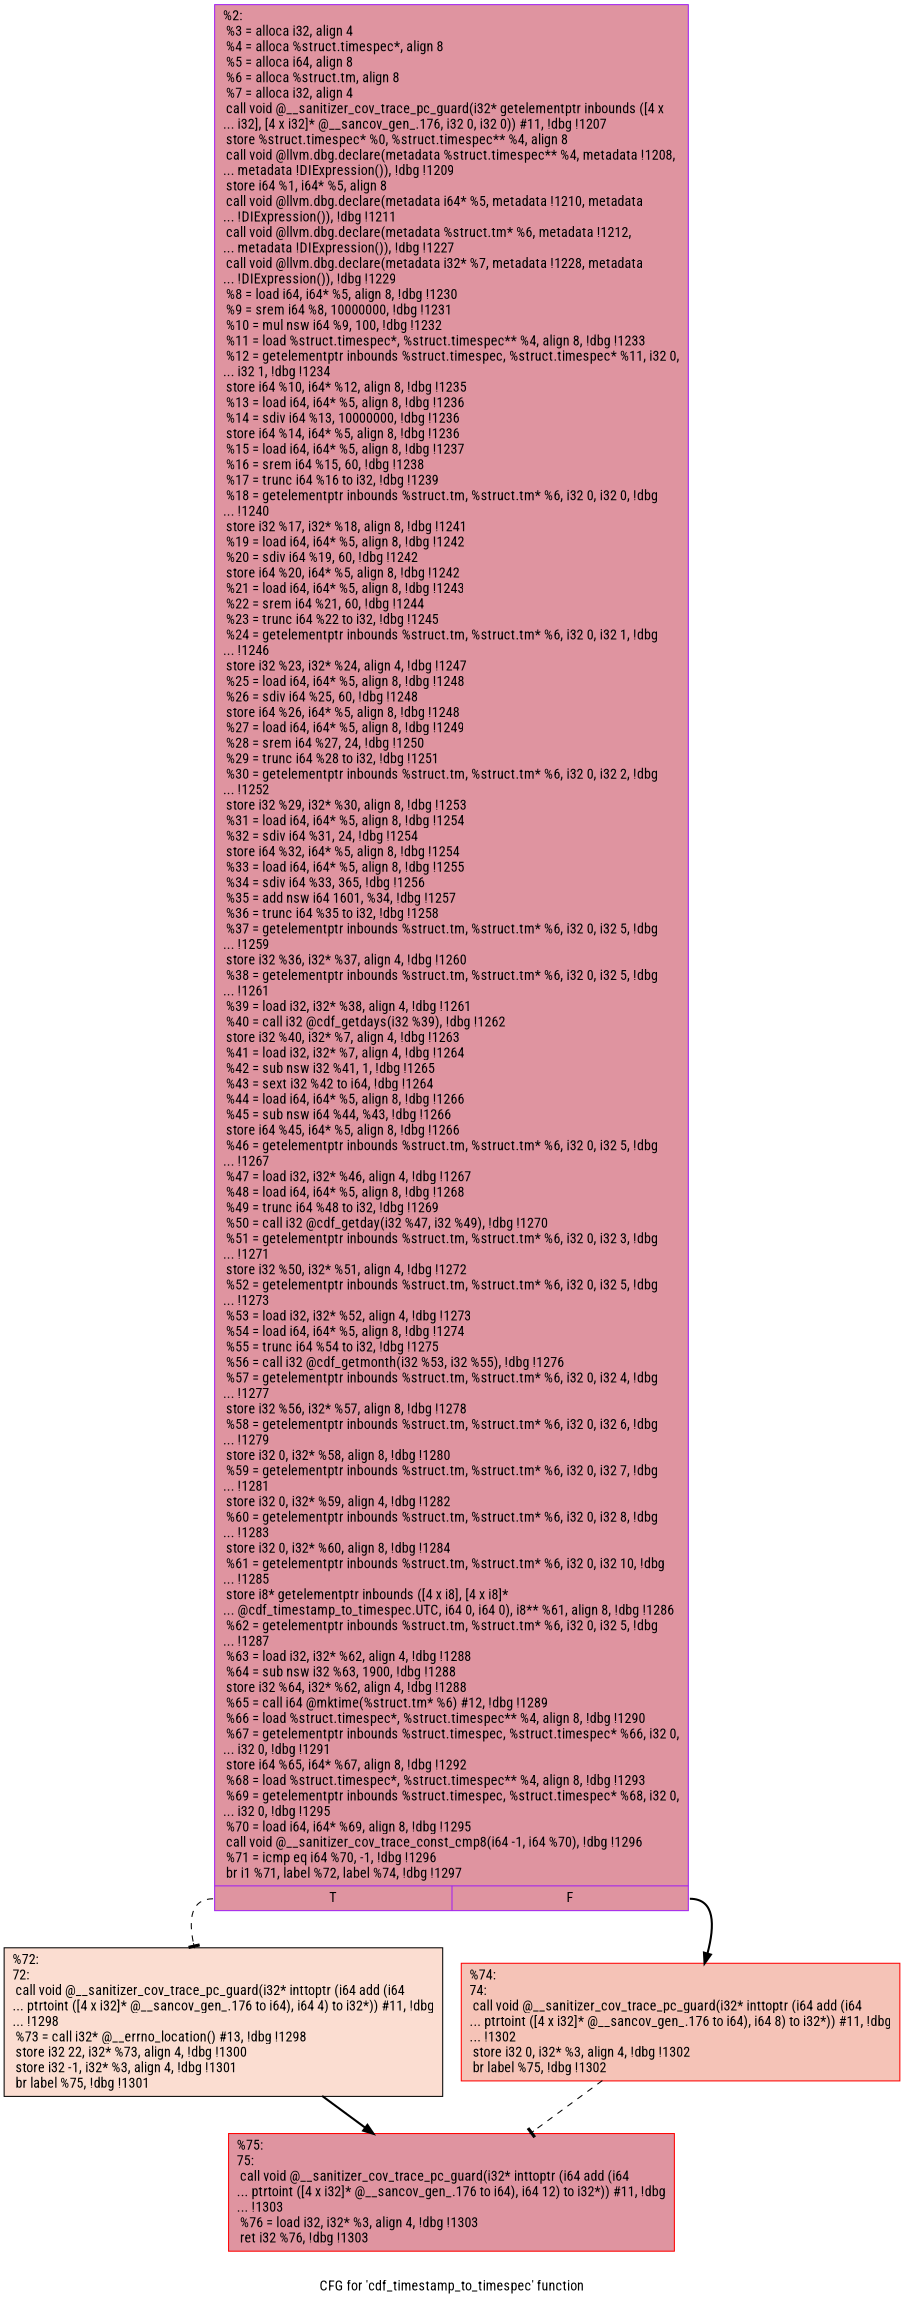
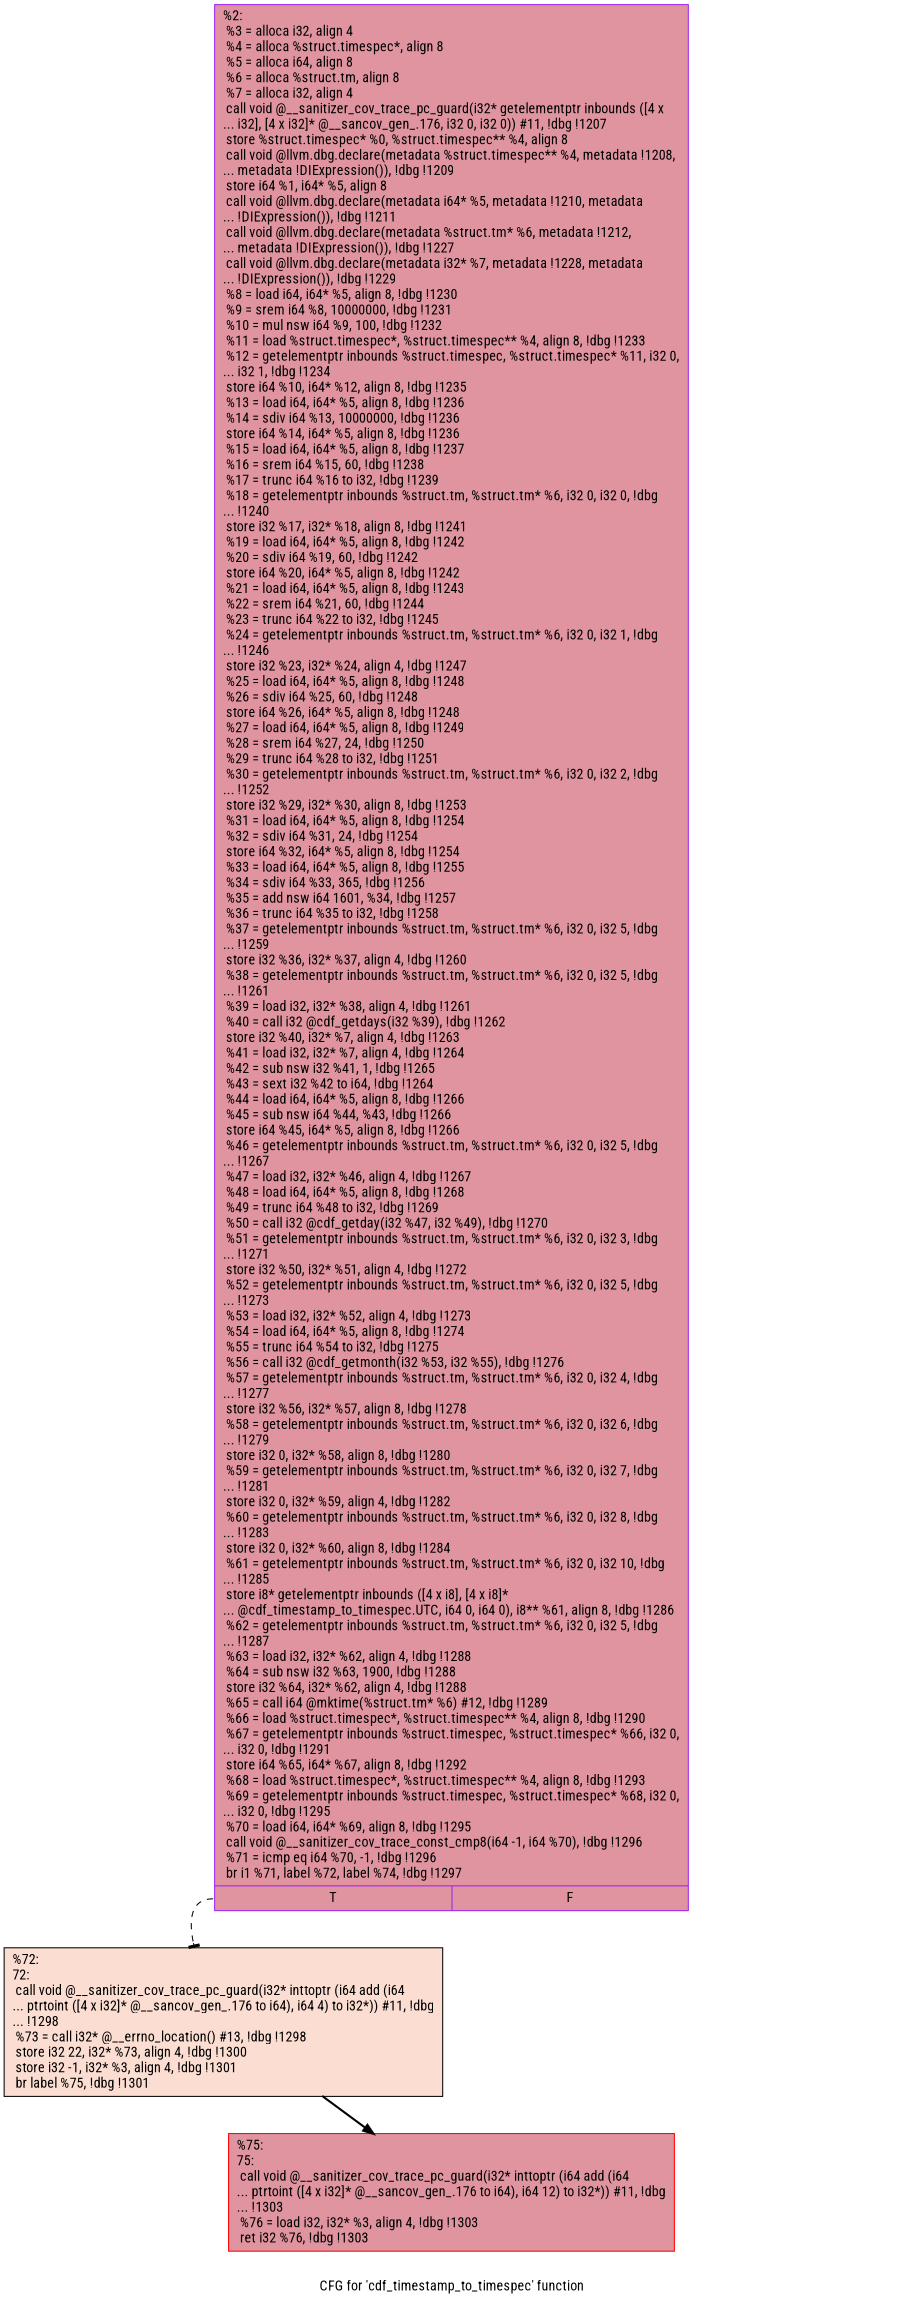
(681, 2022) -> none
